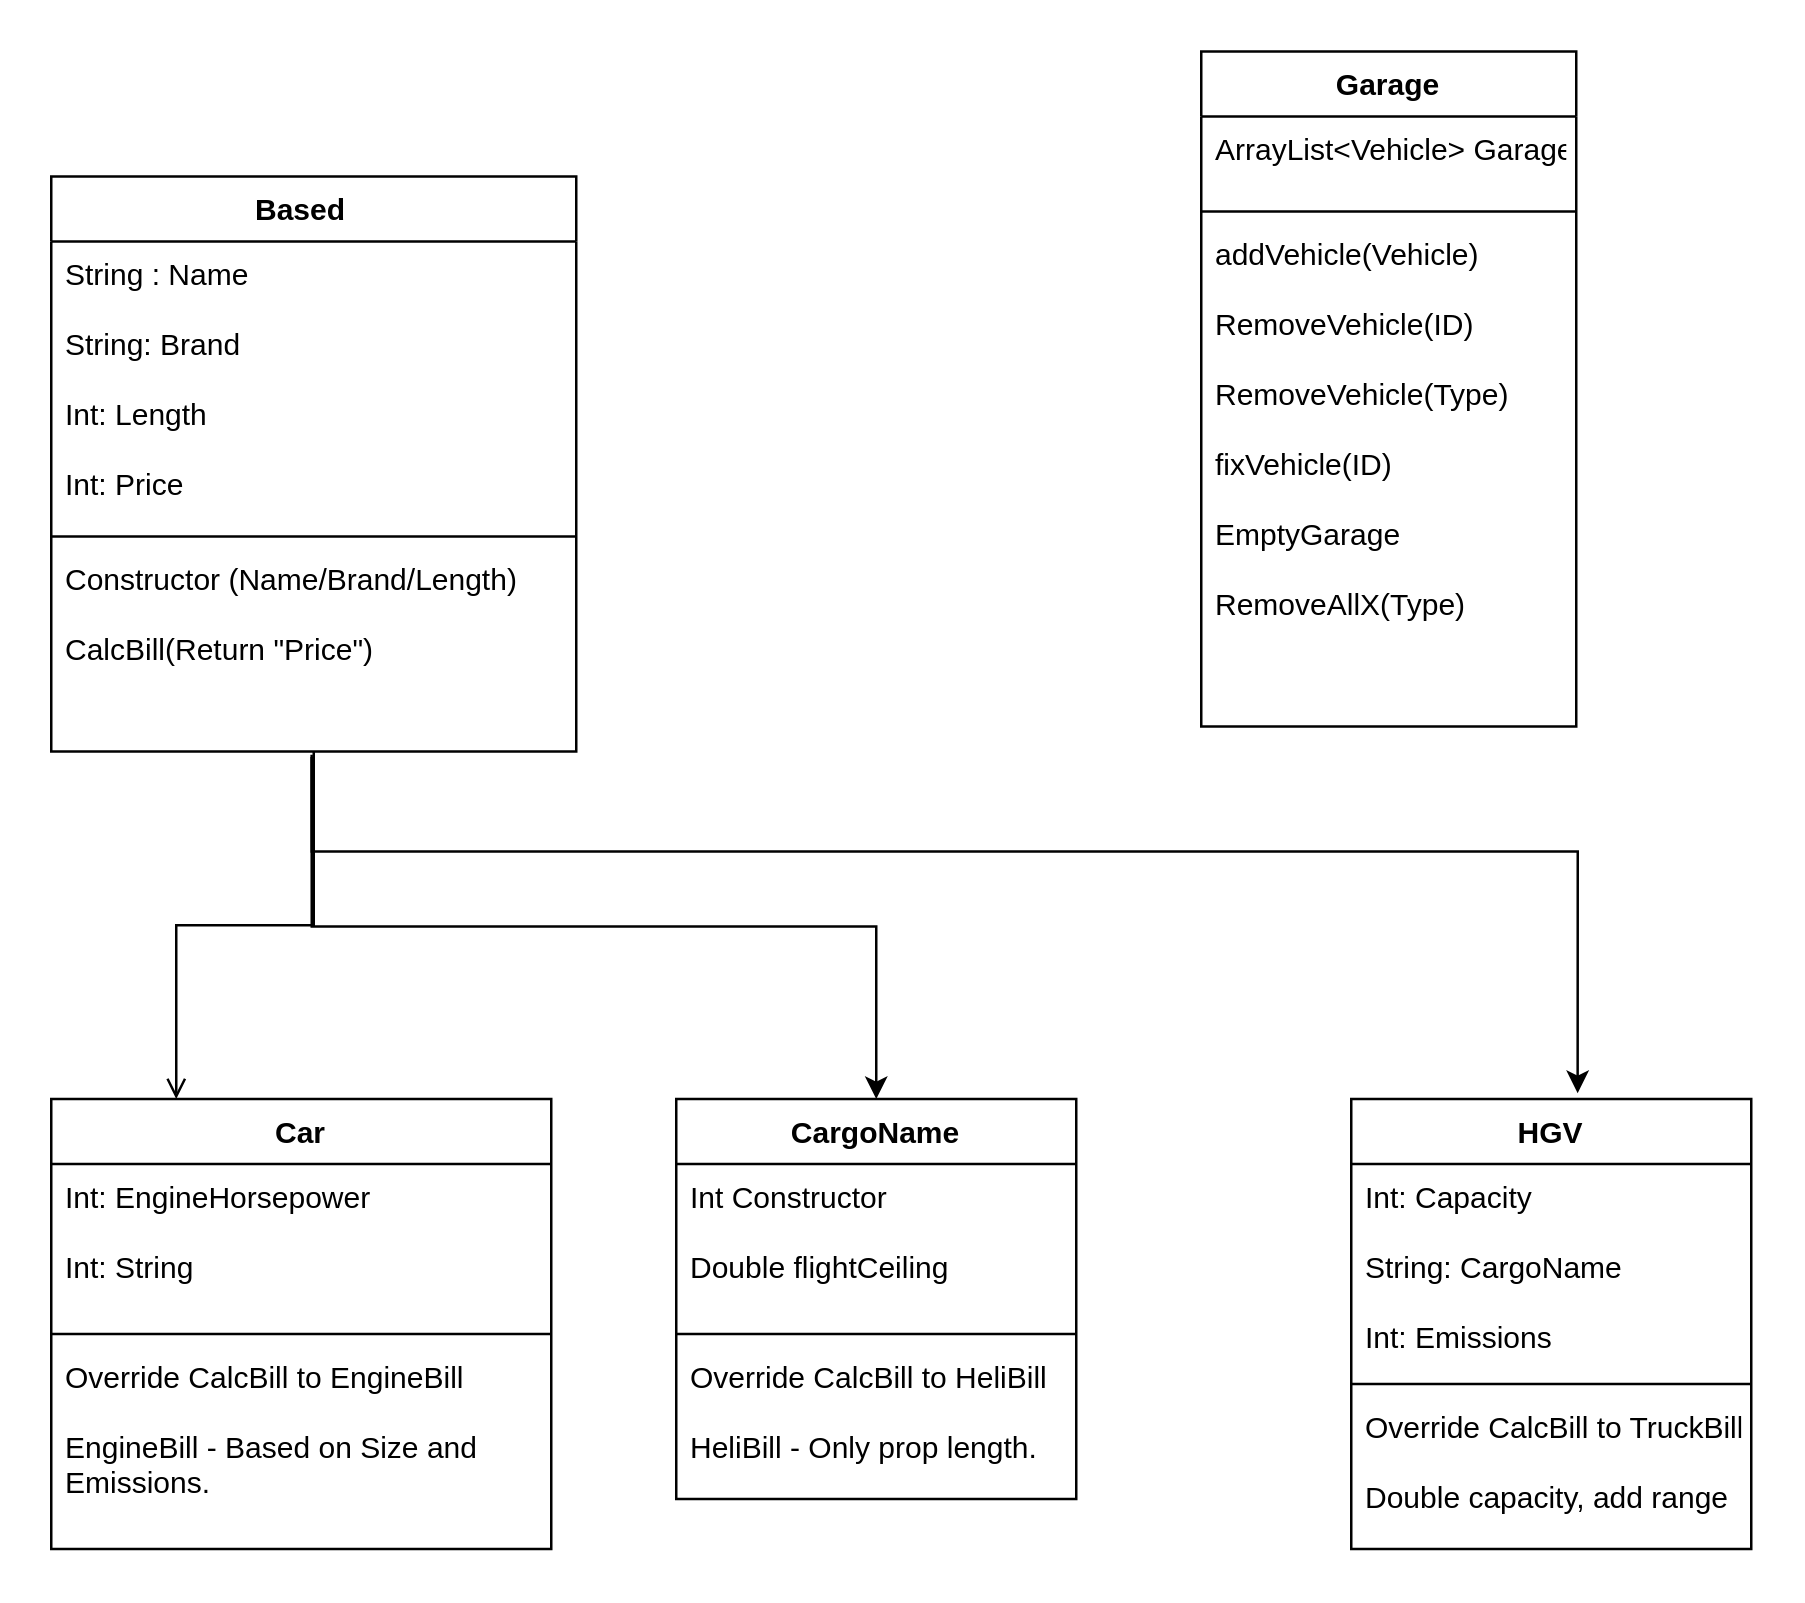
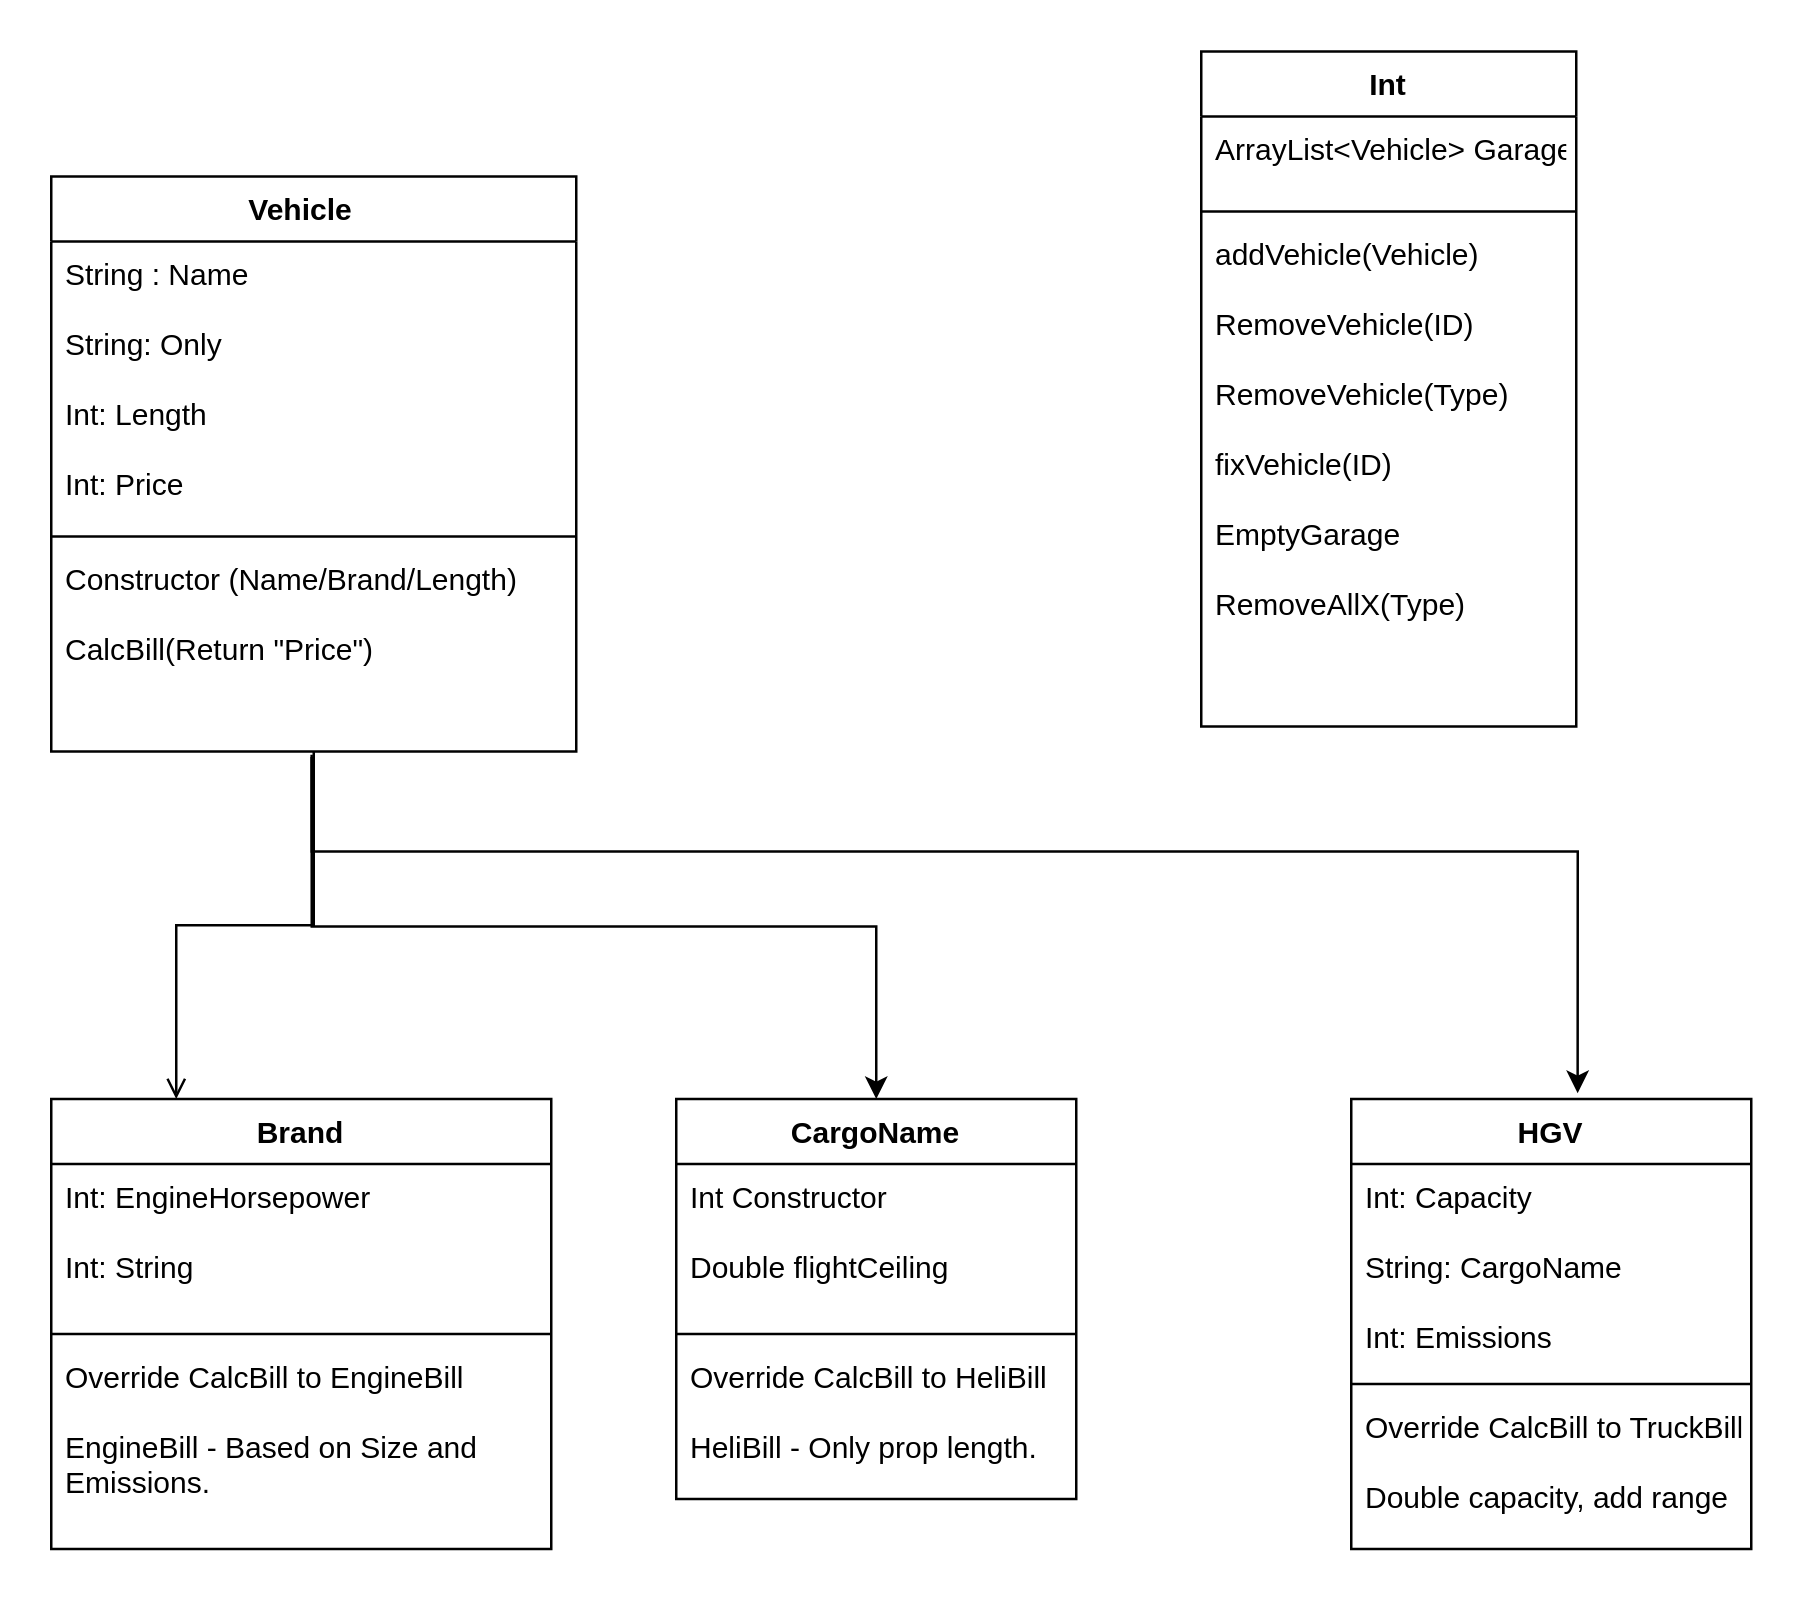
(1388, 85) -> (1388, 85)
(313, 210) -> (313, 210)
(159, 275) -> (159, 275)
(300, 1133) -> (300, 1133)
